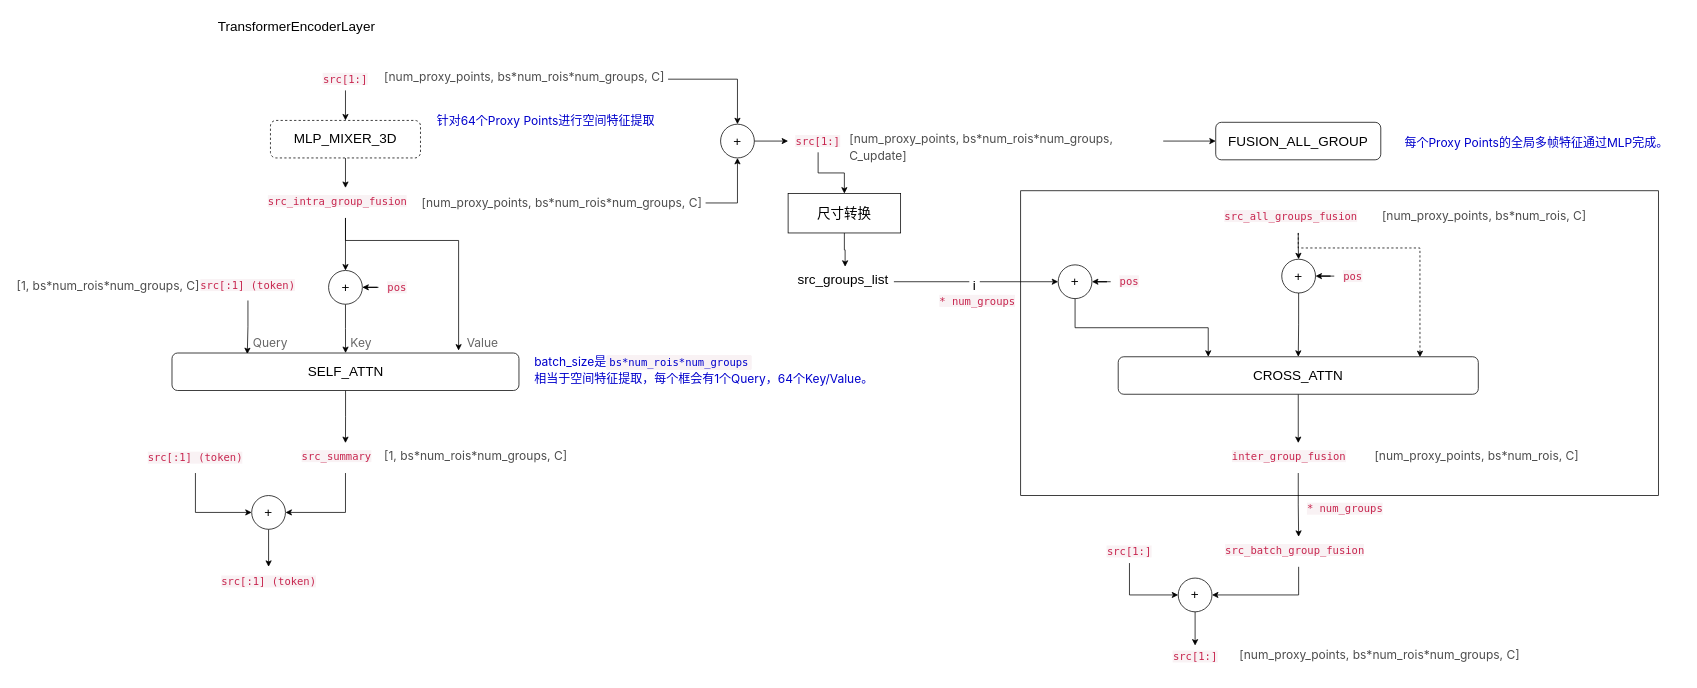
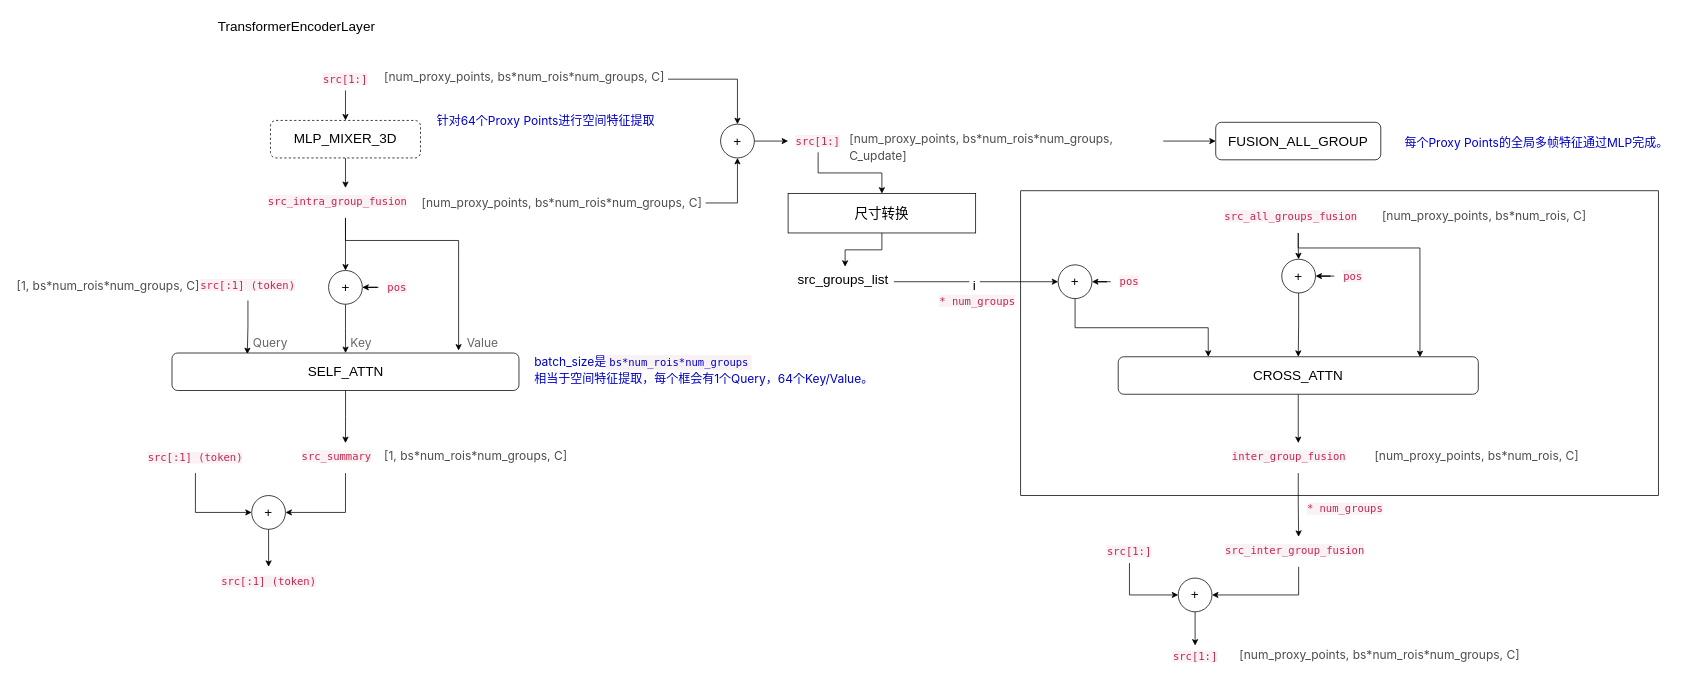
(844, 213) -> (882, 213)
(1410, 248) -> (1410, 248)
(1299, 558) -> (1299, 558)
